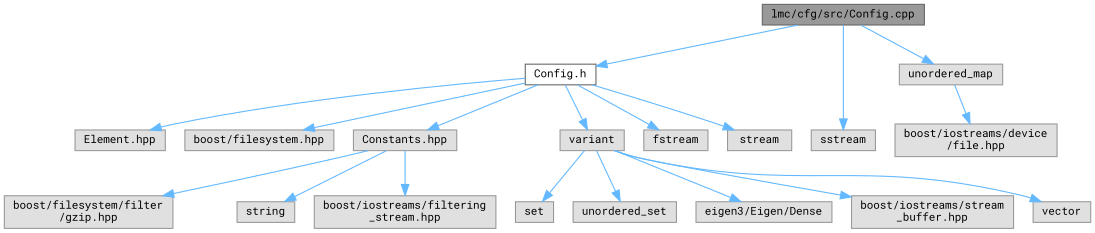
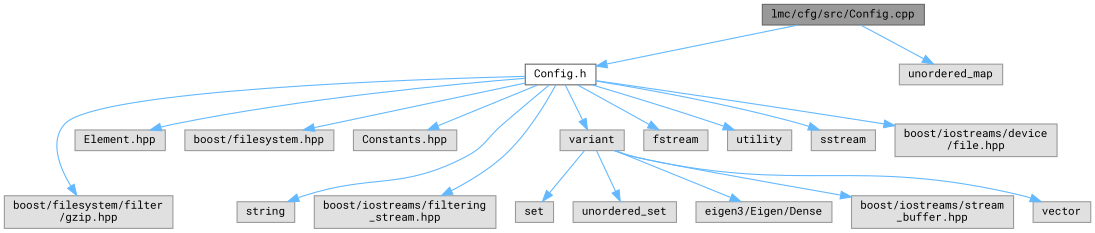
(843, 72) -> (740, 109)
(960, 99) -> (740, 102)
(760, 140) -> (760, 140)
(405, 167) -> (513, 147)
(271, 173) -> (259, 89)
(340, 174) -> (437, 169)
